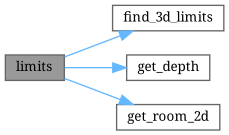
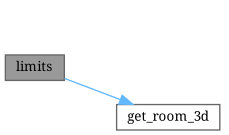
(168, 18) -> none
(168, 68) -> none
(168, 117) -> (168, 117)
